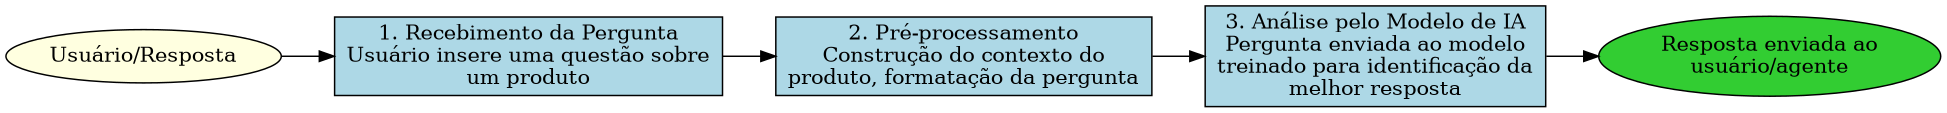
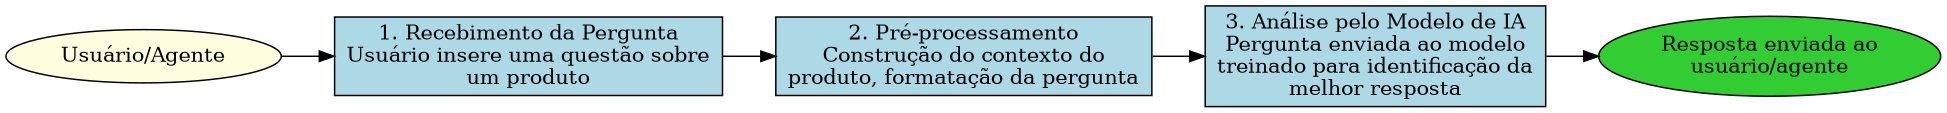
(144, 56) -> (144, 56)
